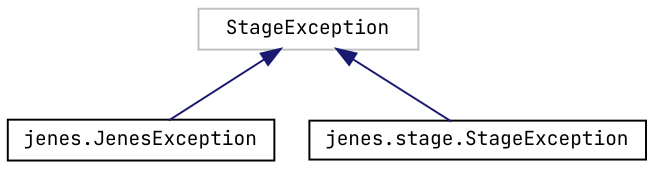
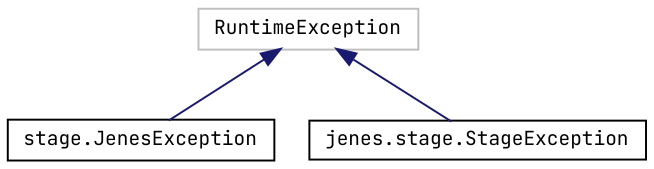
(308, 29) -> (308, 29)
(141, 140) -> (141, 140)
